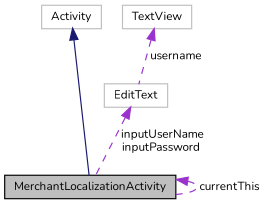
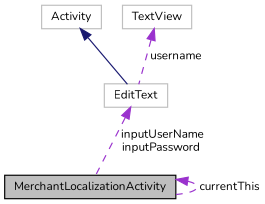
(82, 108) -> (108, 61)
